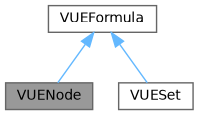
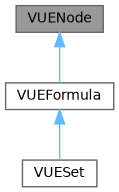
(72, 64) -> (60, 65)
